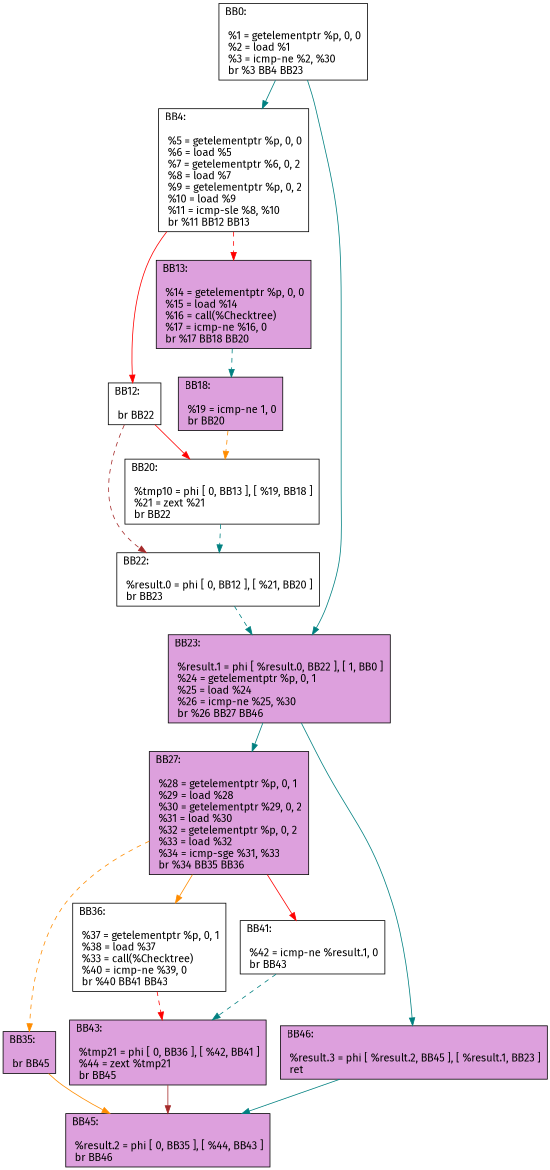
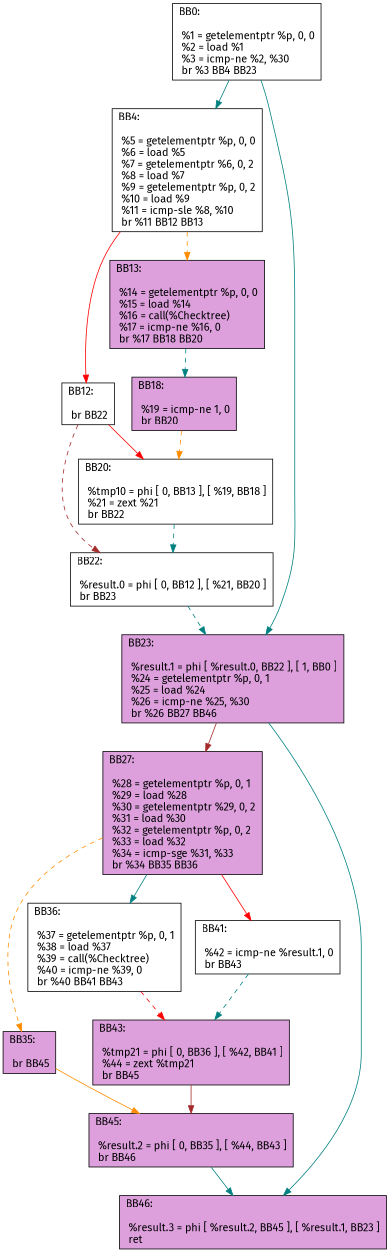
(234, 242) -> (187, 242)
(259, 734) -> (212, 734)
(186, 886) -> (140, 886)
(136, 959) -> (92, 959)
(294, 1095) -> (220, 1178)
